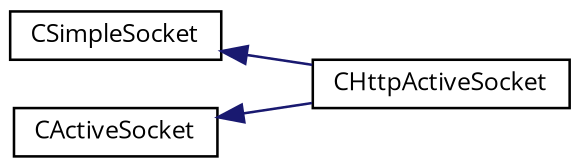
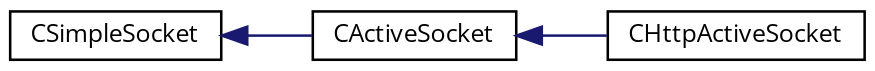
(280, 60) -> (280, 36)
